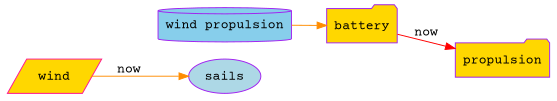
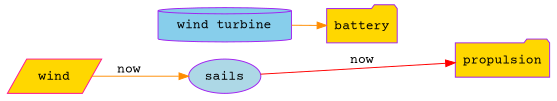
(225, 25) -> (225, 25)
(422, 40) -> (353, 69)
